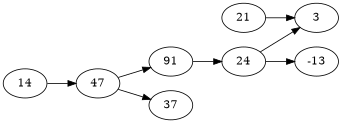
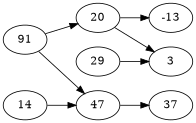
(244, 18) -> (98, 62)
(244, 62) -> (98, 18)
(131, 74) -> (59, 70)
